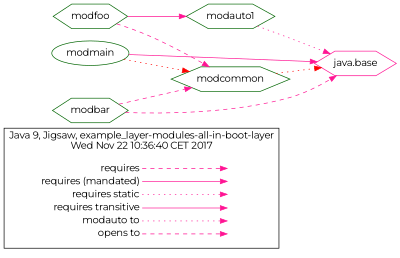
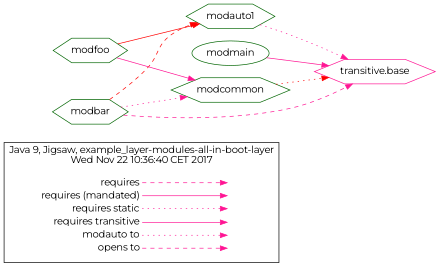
(153, 16) -> (155, 35)
(161, 41) -> (154, 69)
none -> (152, 63)
(355, 63) -> (375, 72)
(153, 65) -> none
(152, 97) -> (151, 102)
